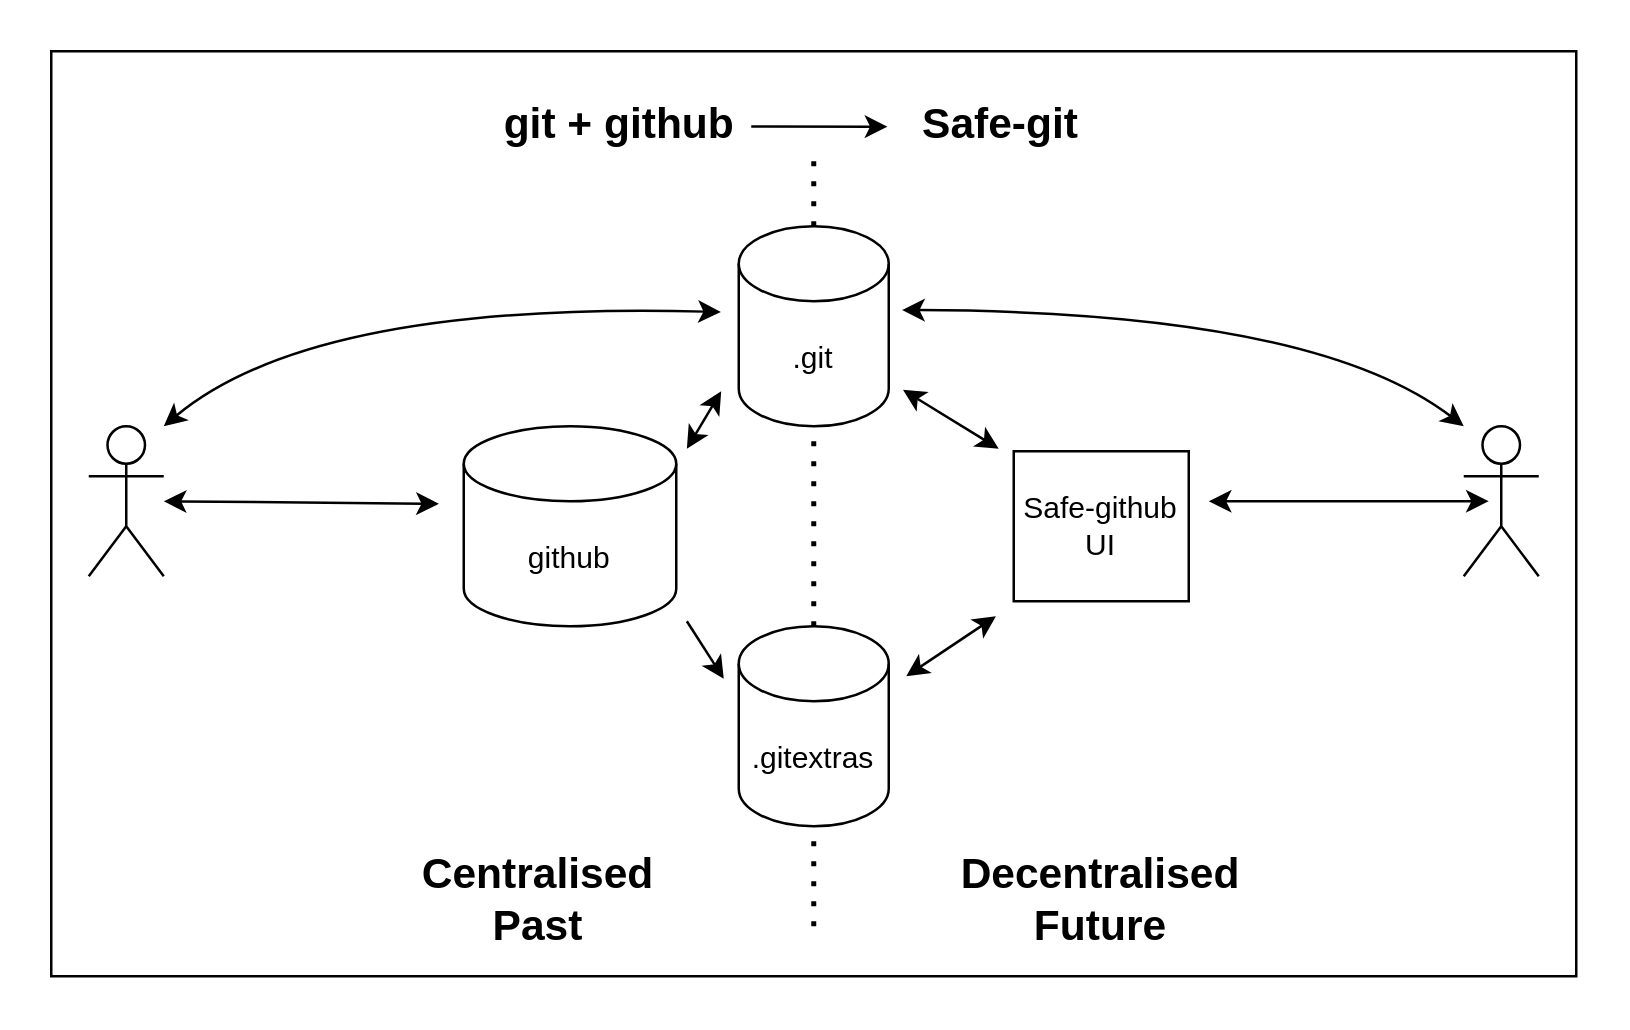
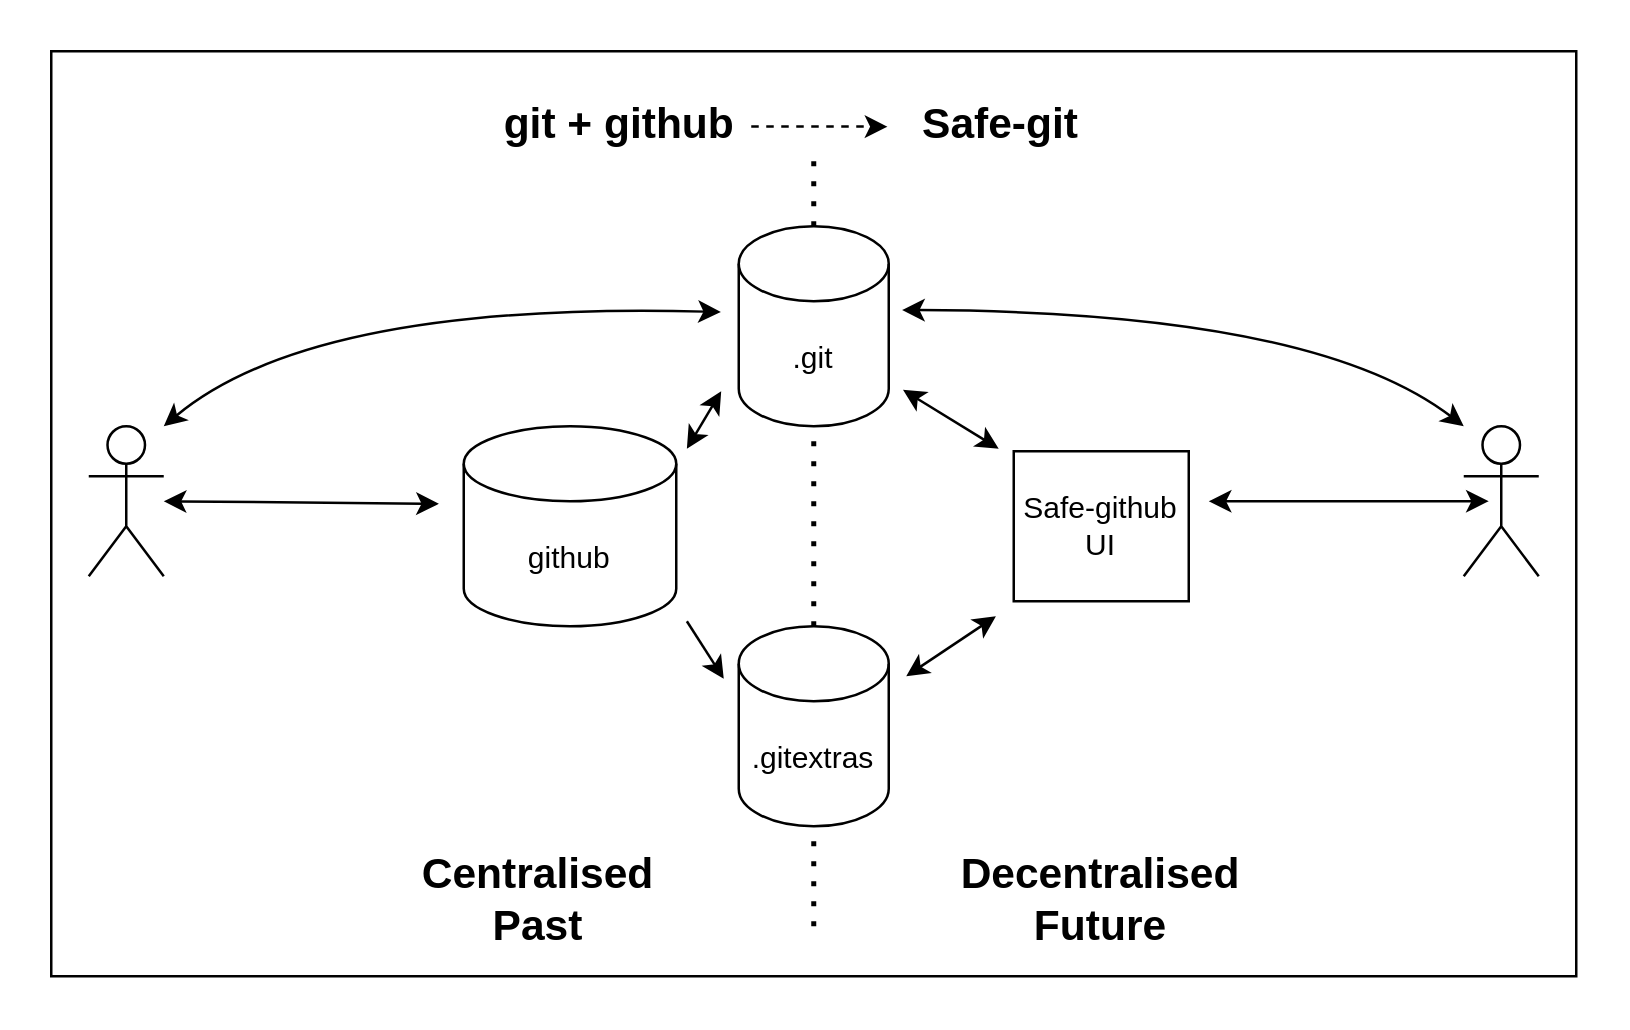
(812, 127) -> (812, 127)
